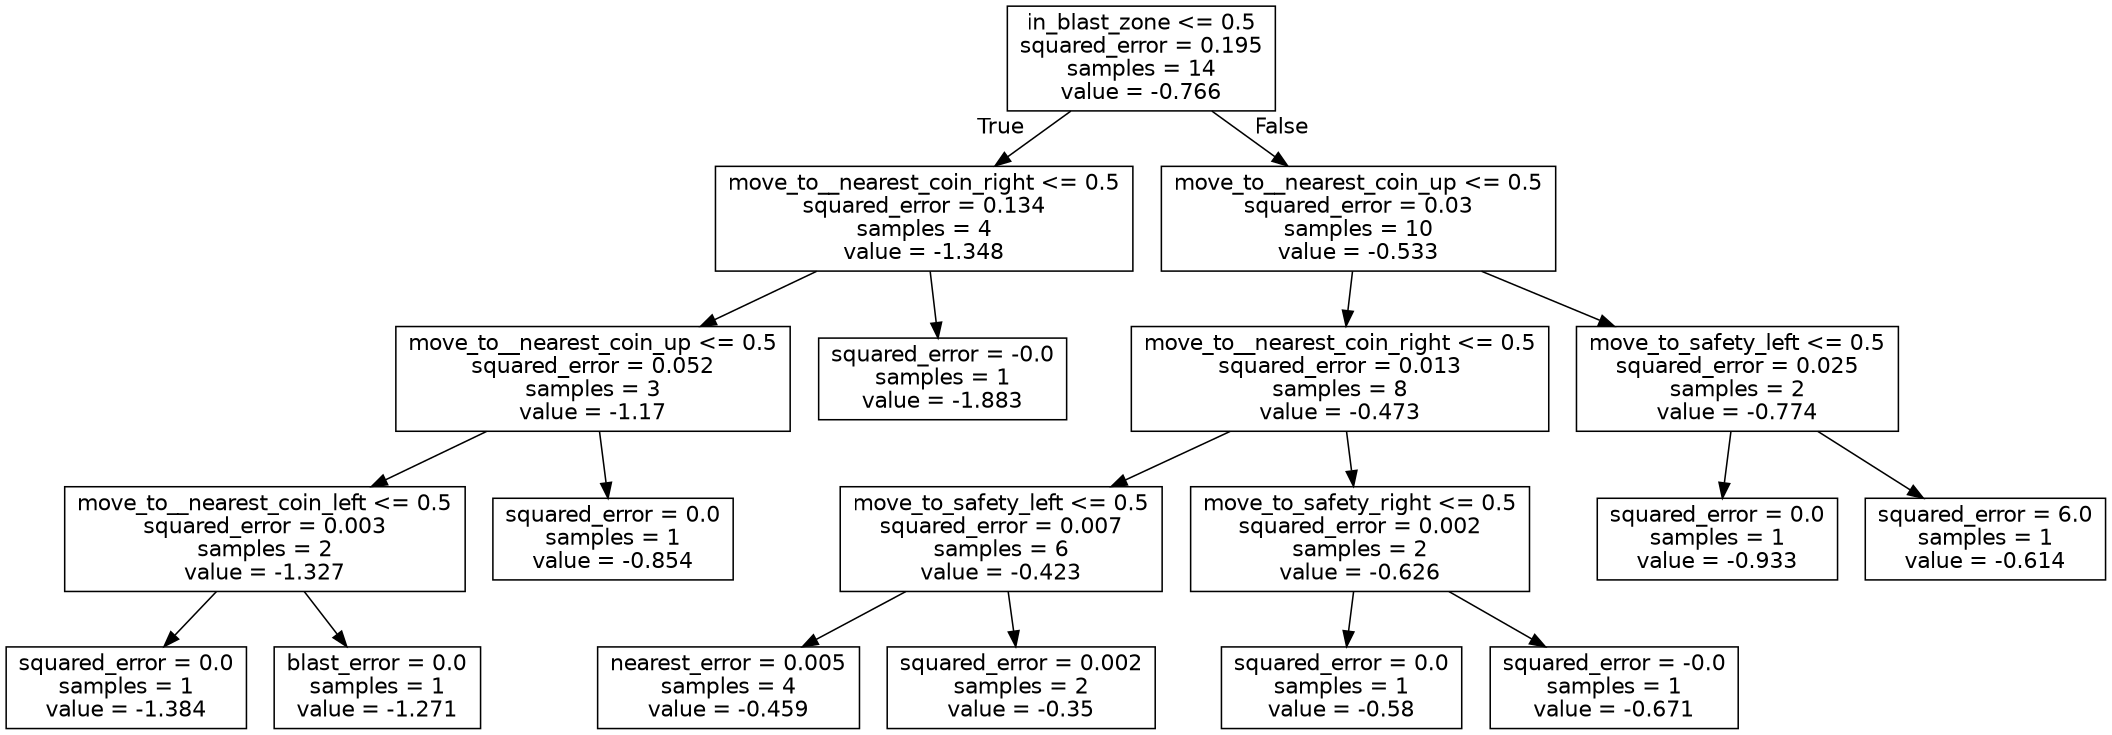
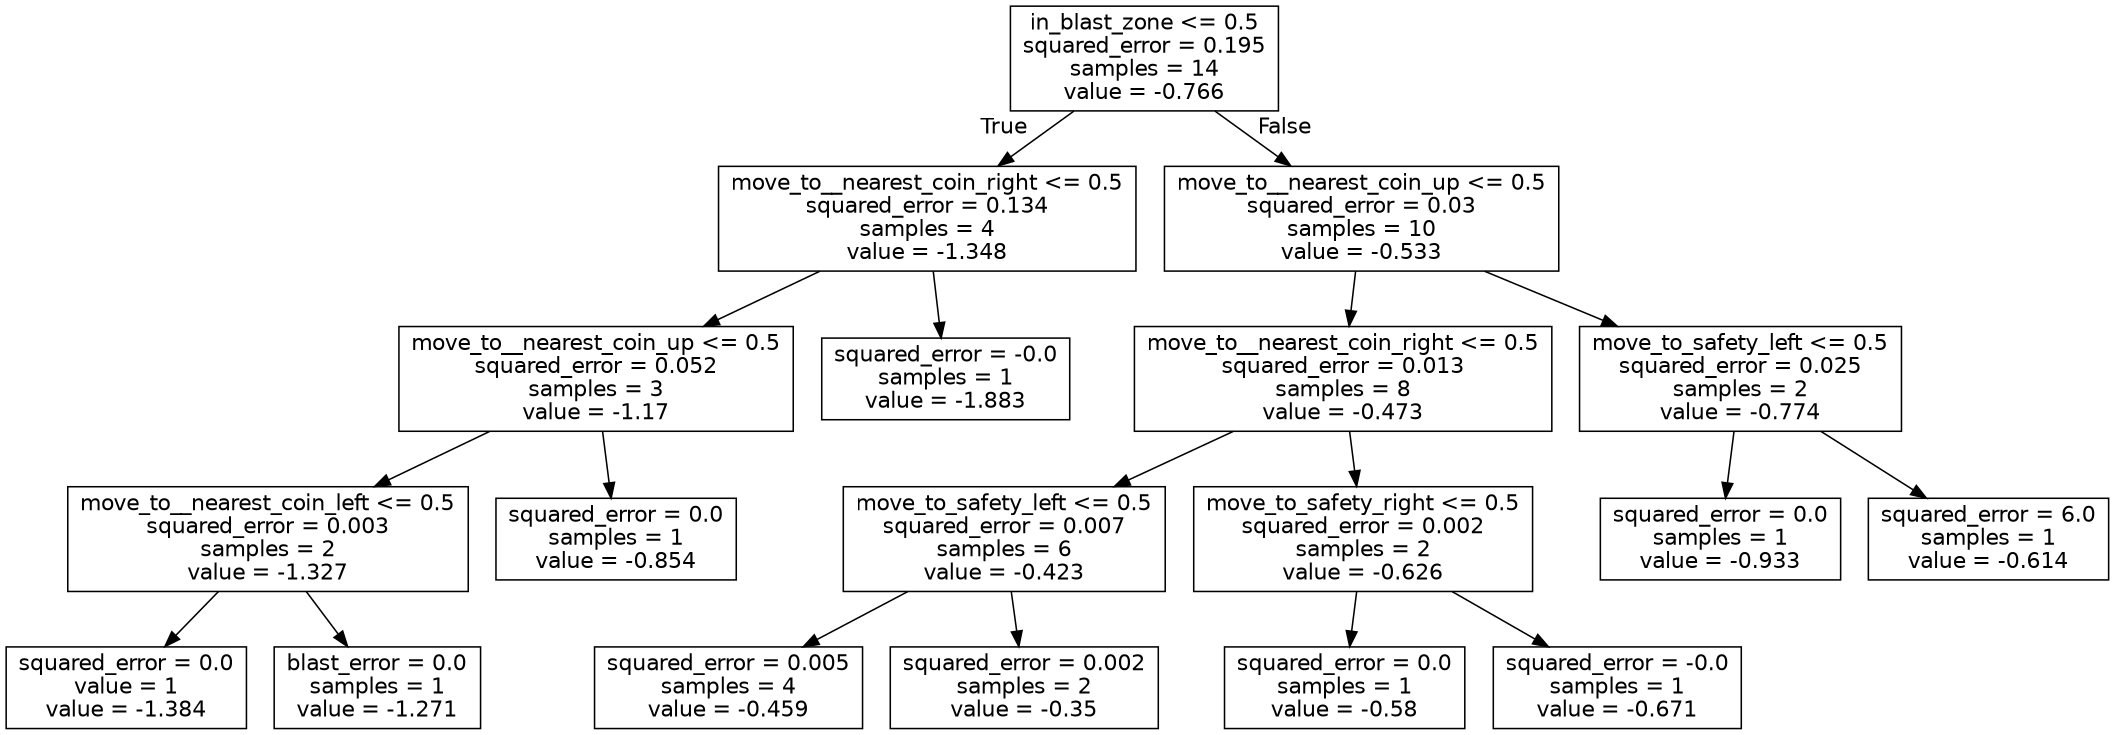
(126, 688) -> (126, 688)
(729, 688) -> (729, 688)
